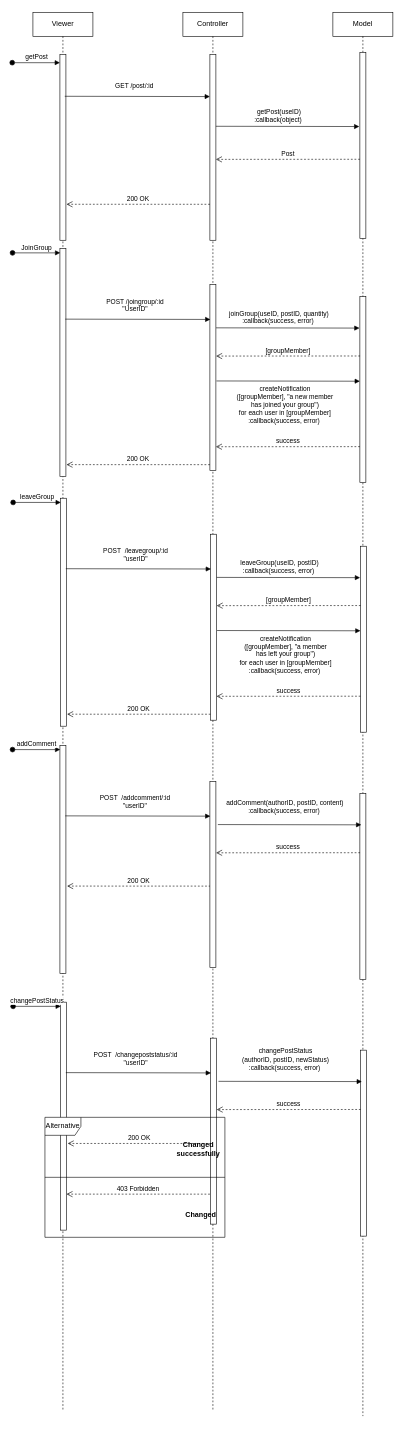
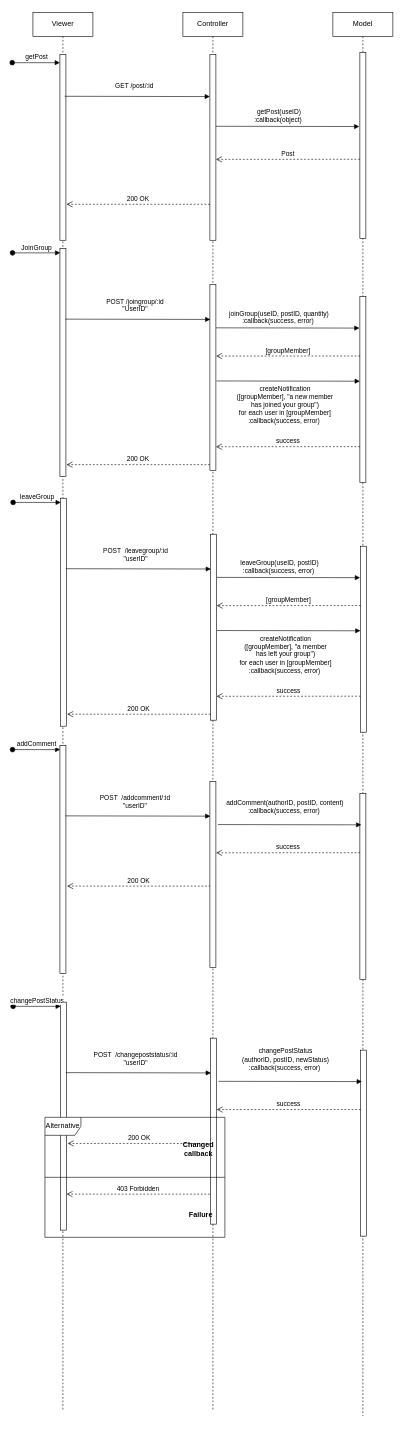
(198, 1149) -> (198, 1149)
(201, 1215) -> (201, 1215)
